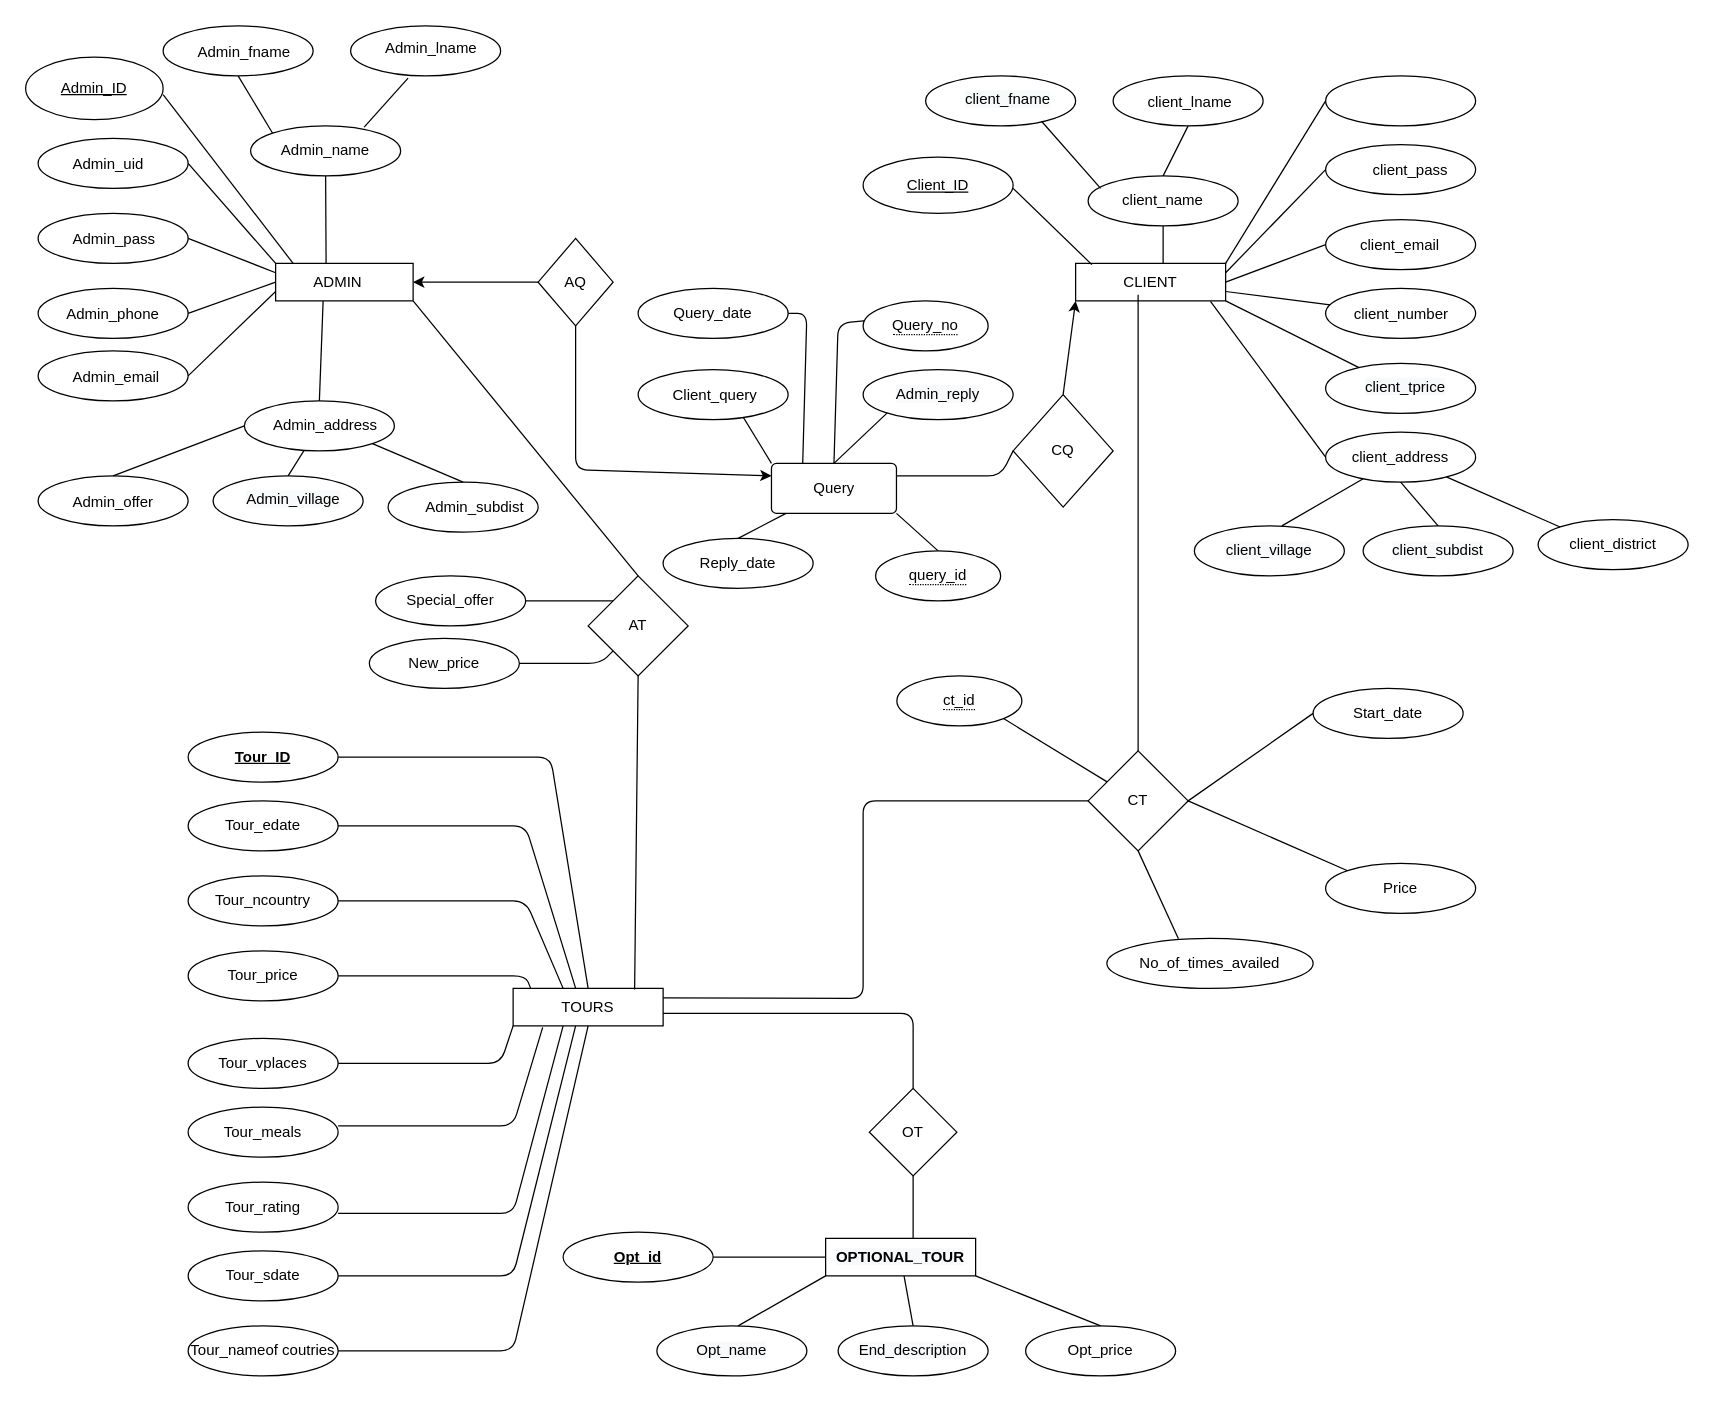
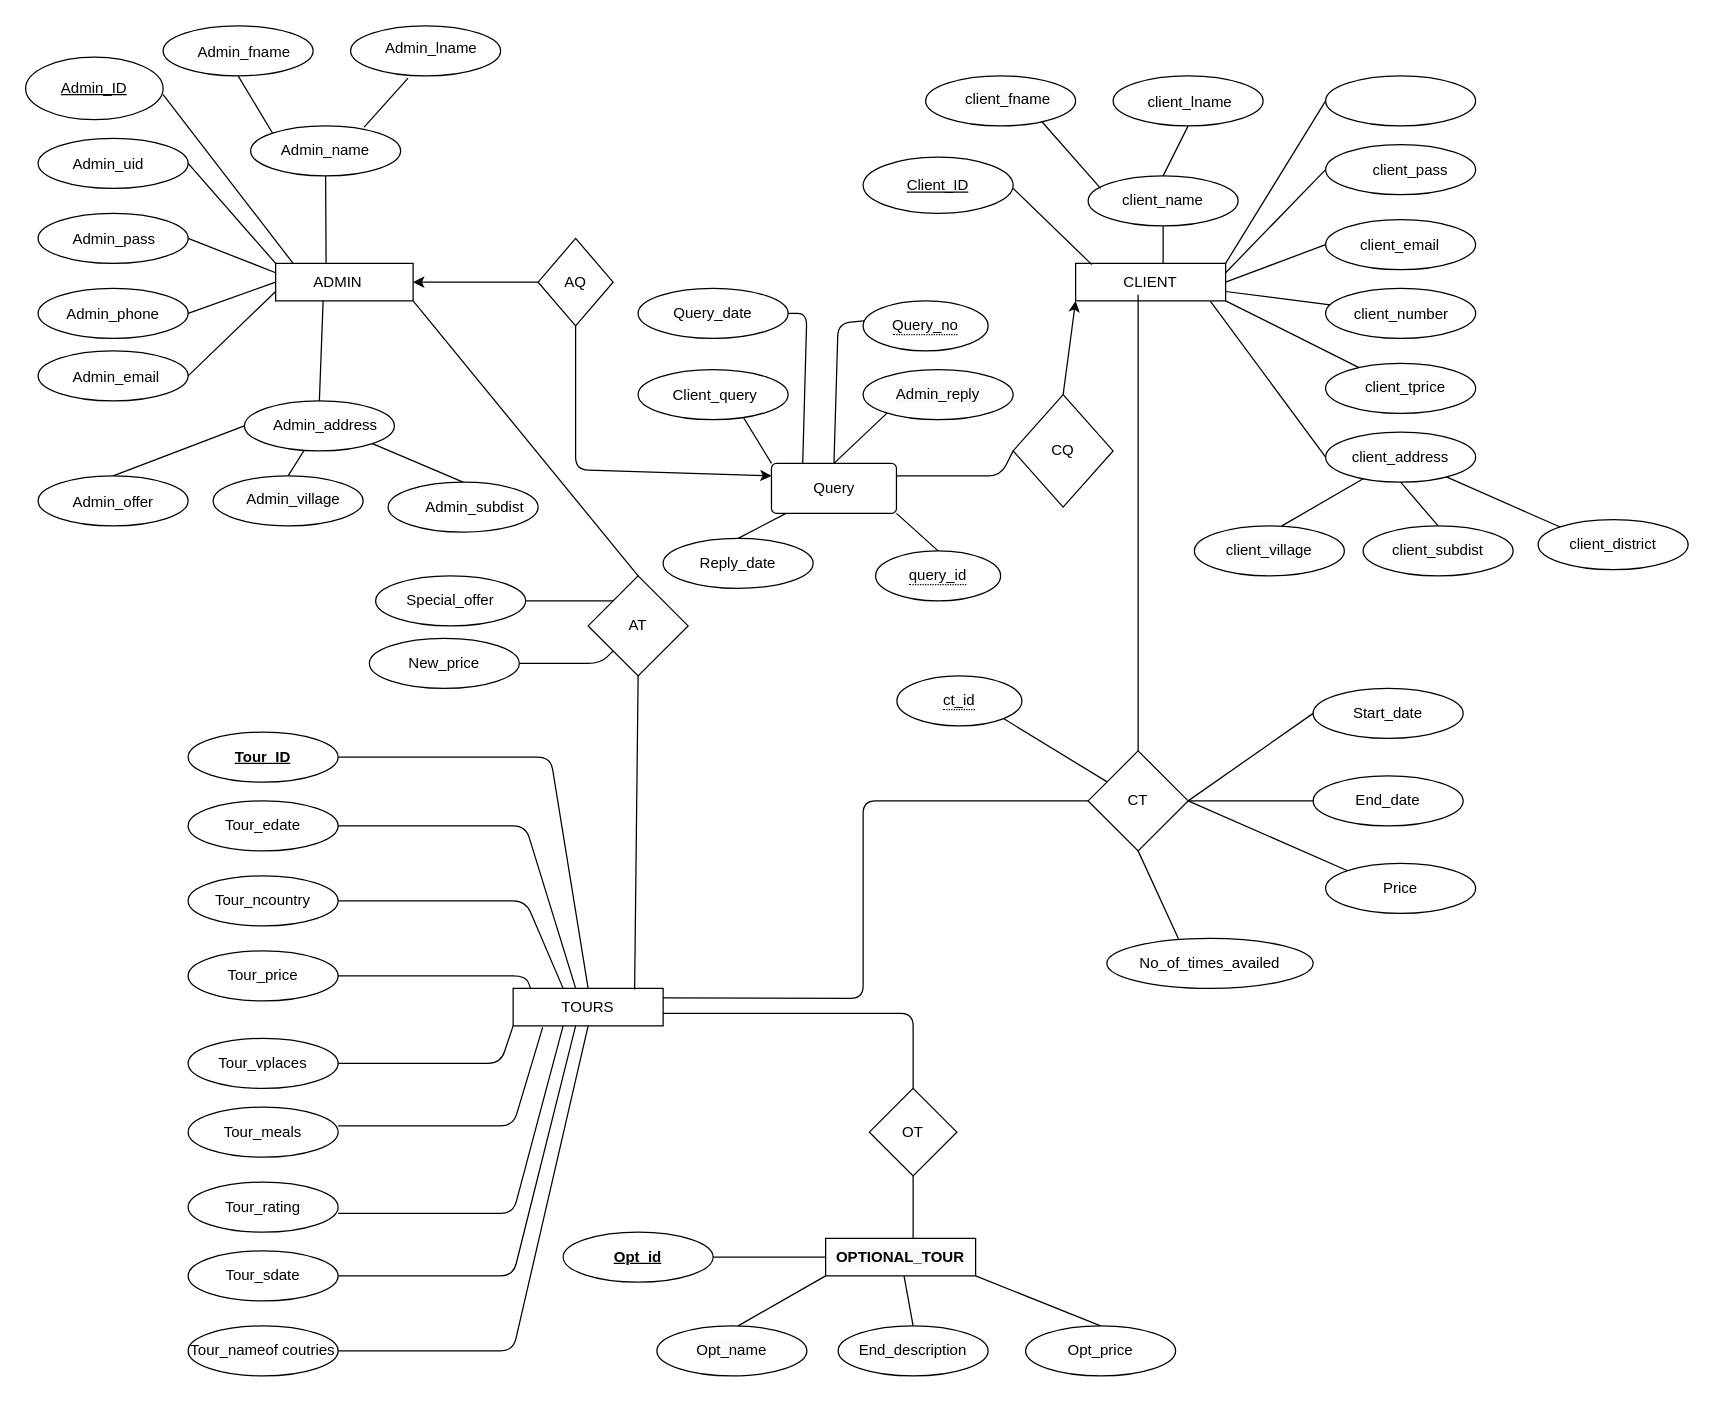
none -> (1254, 801)
none -> (1388, 801)
